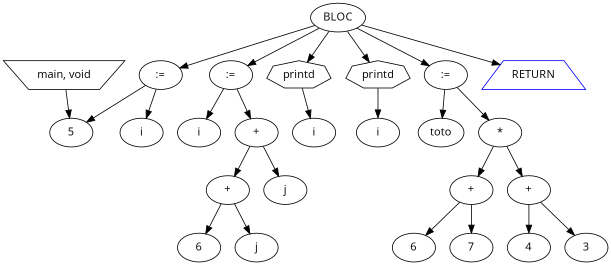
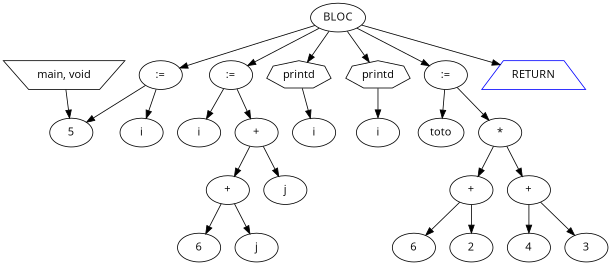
(471, 248) -> (471, 248)
